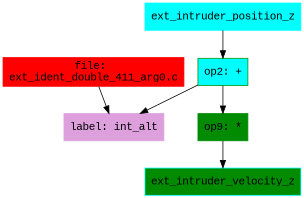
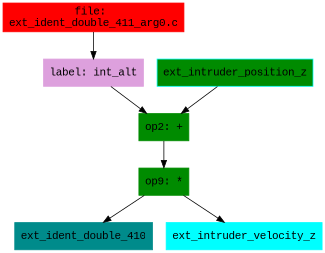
(223, 17) -> (235, 73)
(223, 72) -> (164, 127)
(172, 98) -> (126, 98)
(223, 182) -> (244, 236)
none -> (84, 236)
